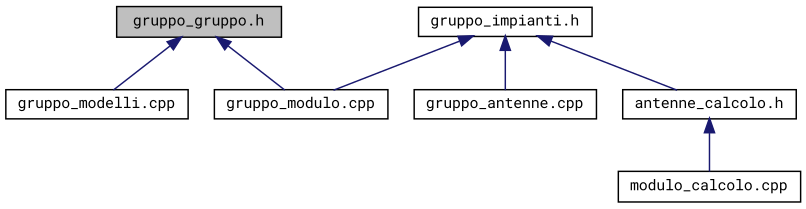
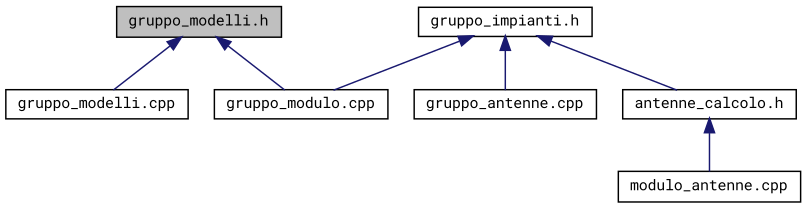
(199, 22) -> (199, 22)
(709, 187) -> (709, 187)
